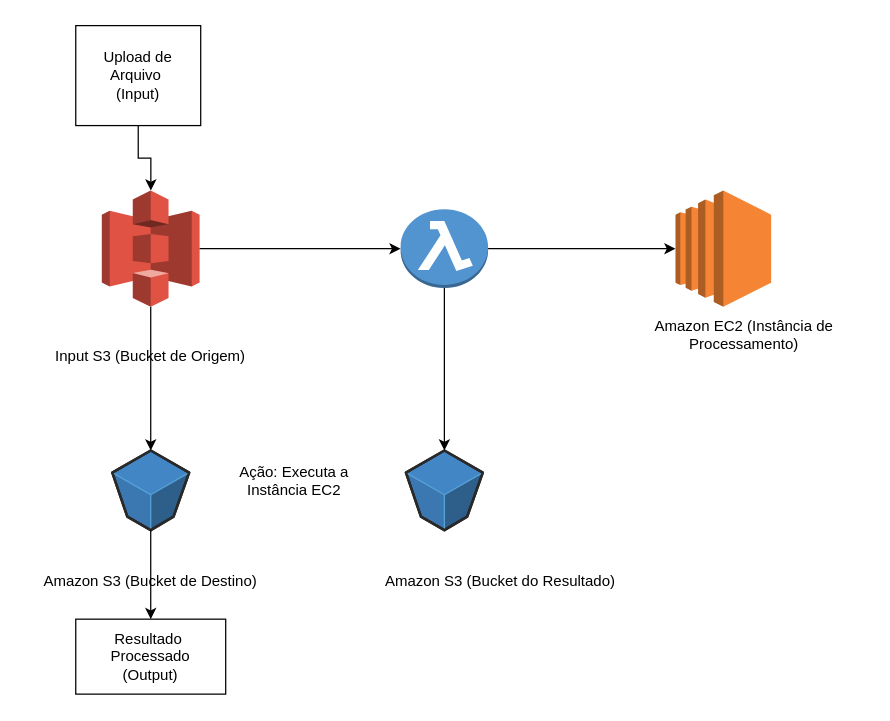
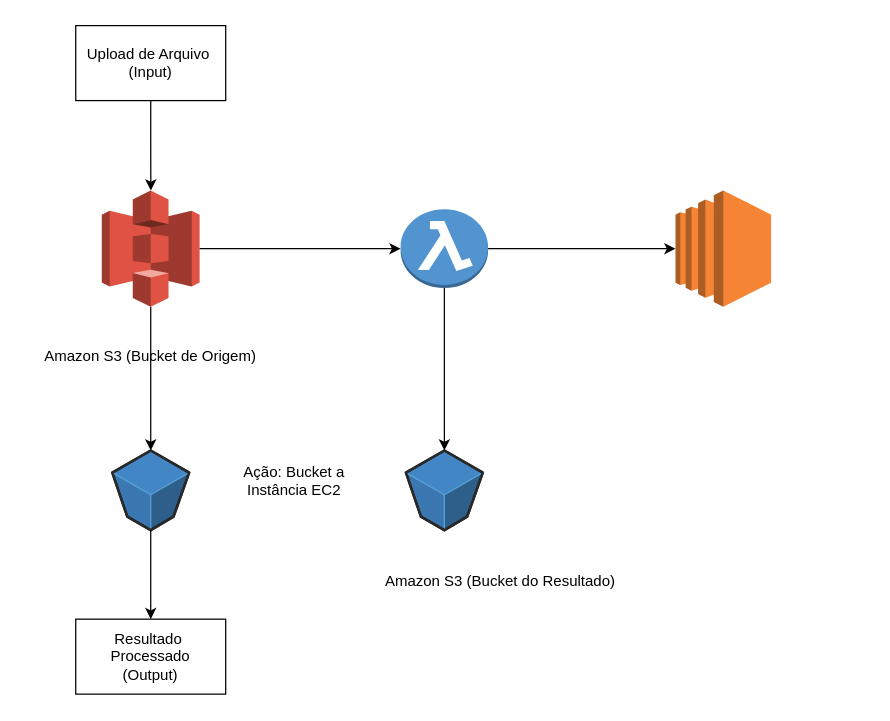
(138, 76) -> (151, 63)
(744, 344) -> none
(151, 357) -> (151, 357)
(294, 491) -> (294, 491)
(151, 582) -> none
